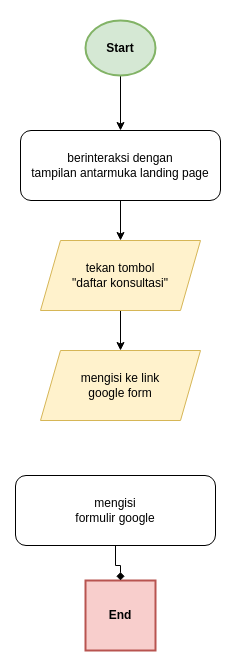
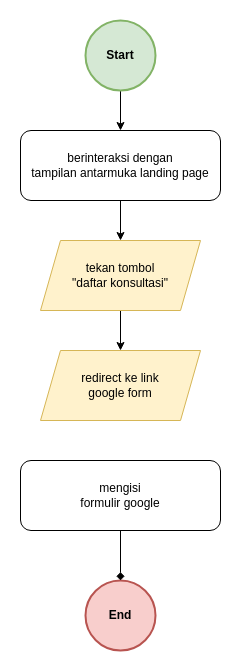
(121, 48) -> (121, 56)
(121, 386) -> (121, 386)
(116, 511) -> (121, 496)
(121, 616) -> (121, 616)
